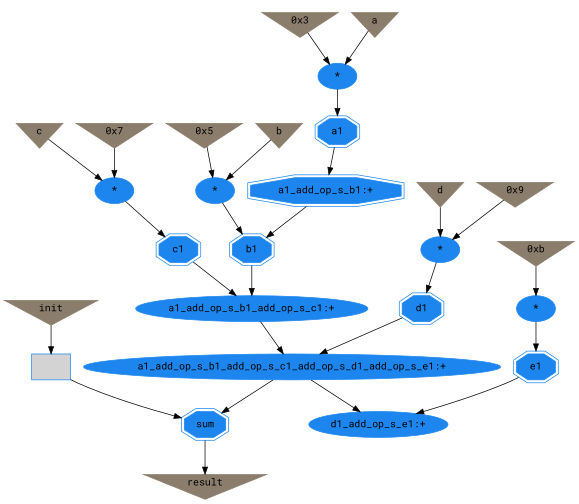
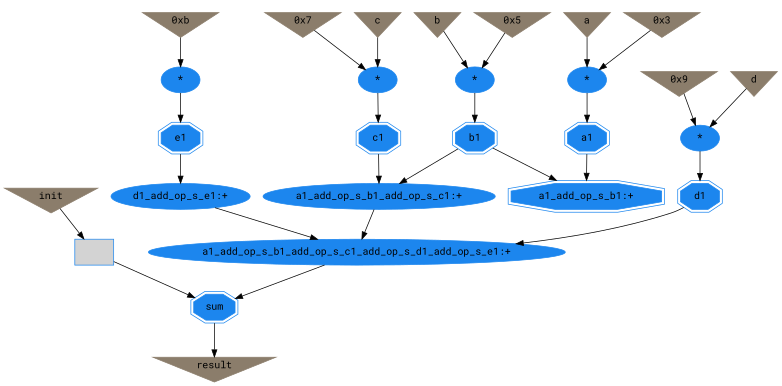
(289, 220) -> (521, 163)
(332, 394) -> (263, 222)
